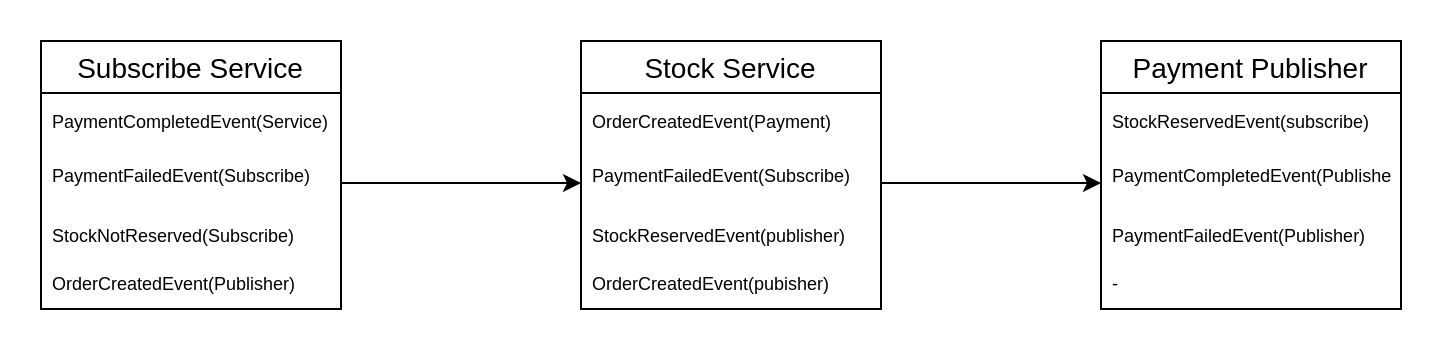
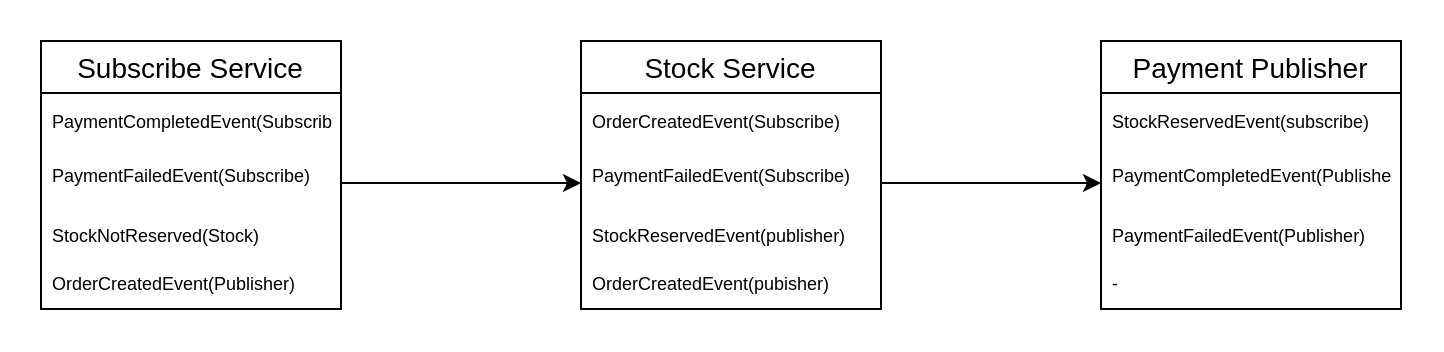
(193, 136) -> (193, 136)
(733, 136) -> (733, 136)
(187, 238) -> (169, 238)
